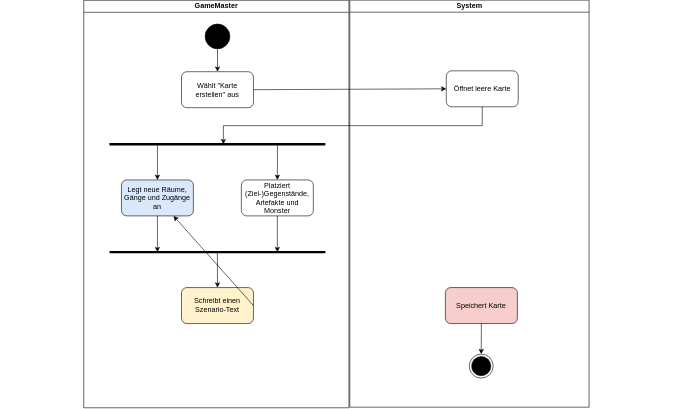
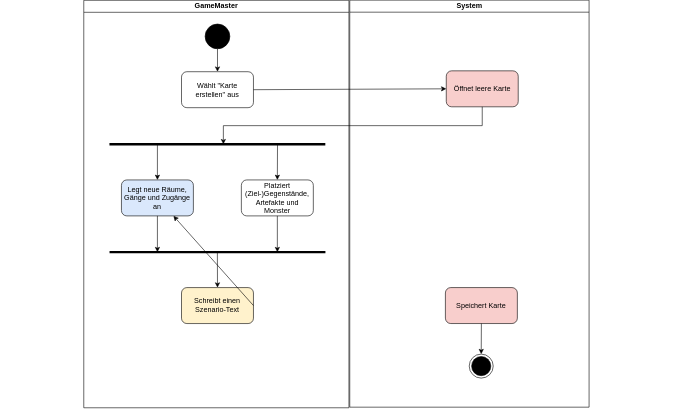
(483, 89) -> (483, 89)
